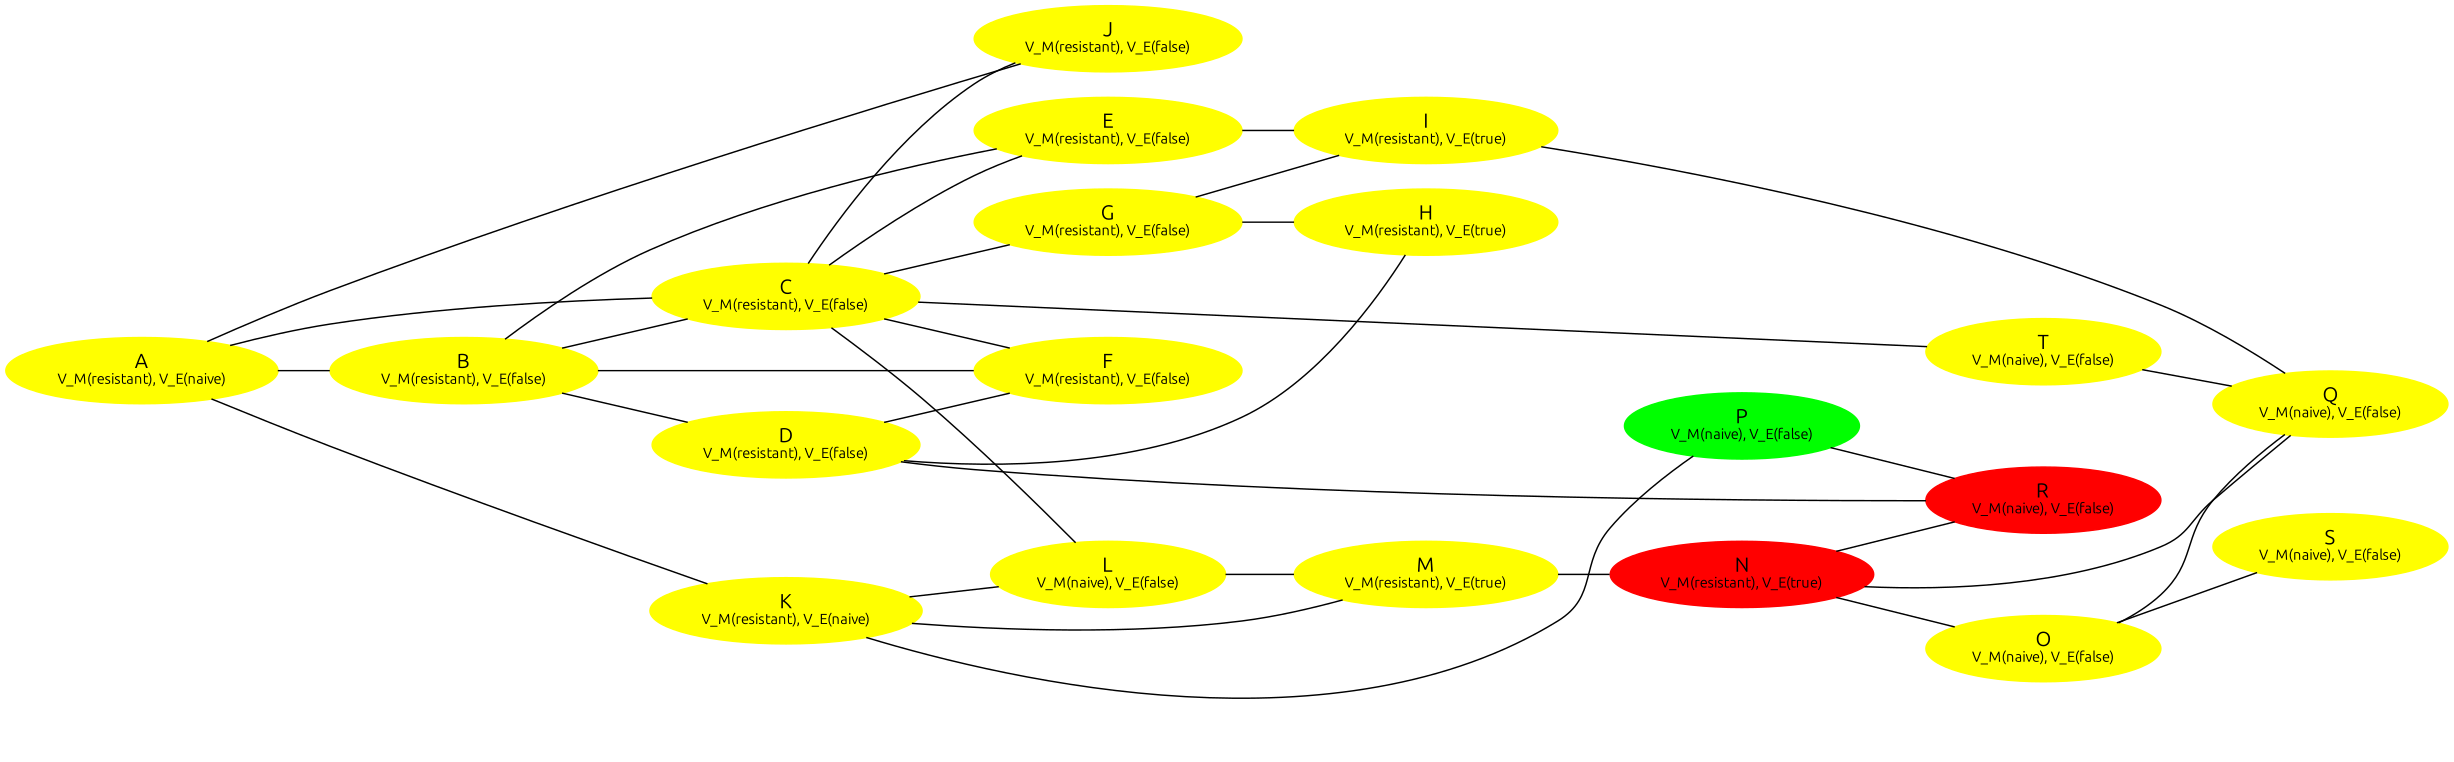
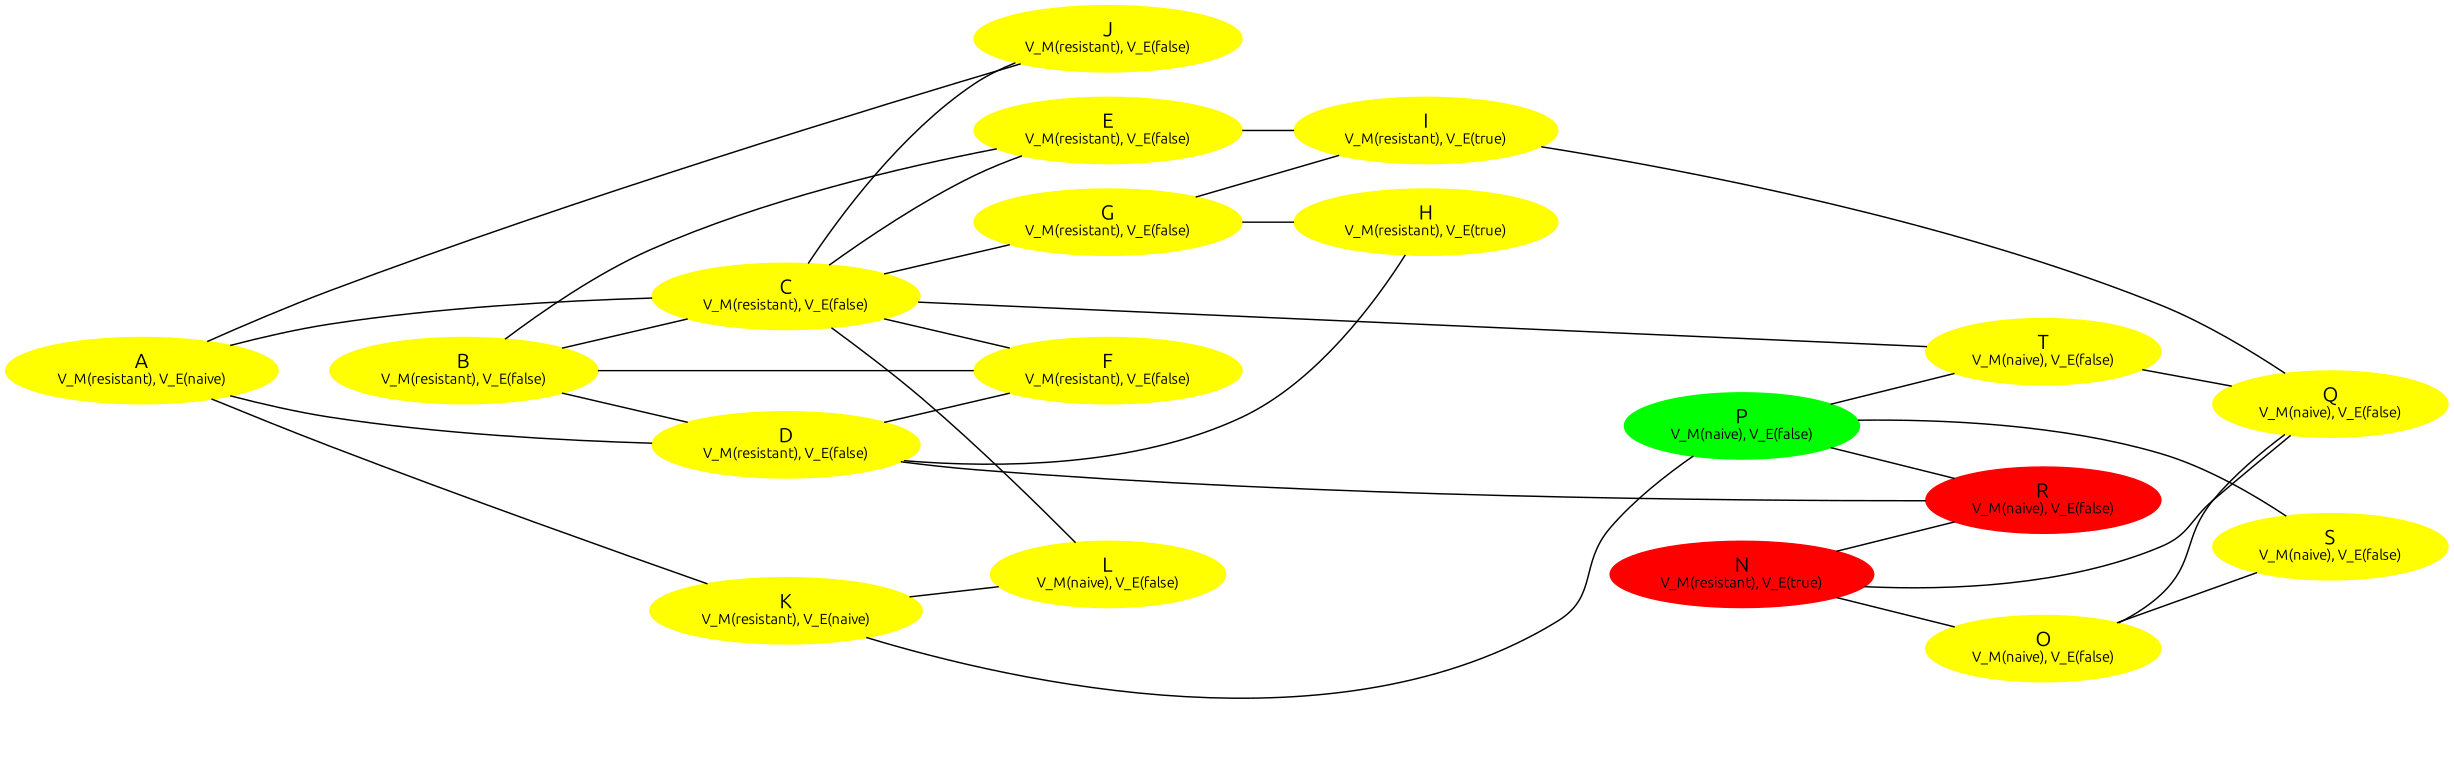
(304, 371) -> (440, 430)
none -> (1893, 389)
none -> (2080, 435)
(1426, 574) -> none
